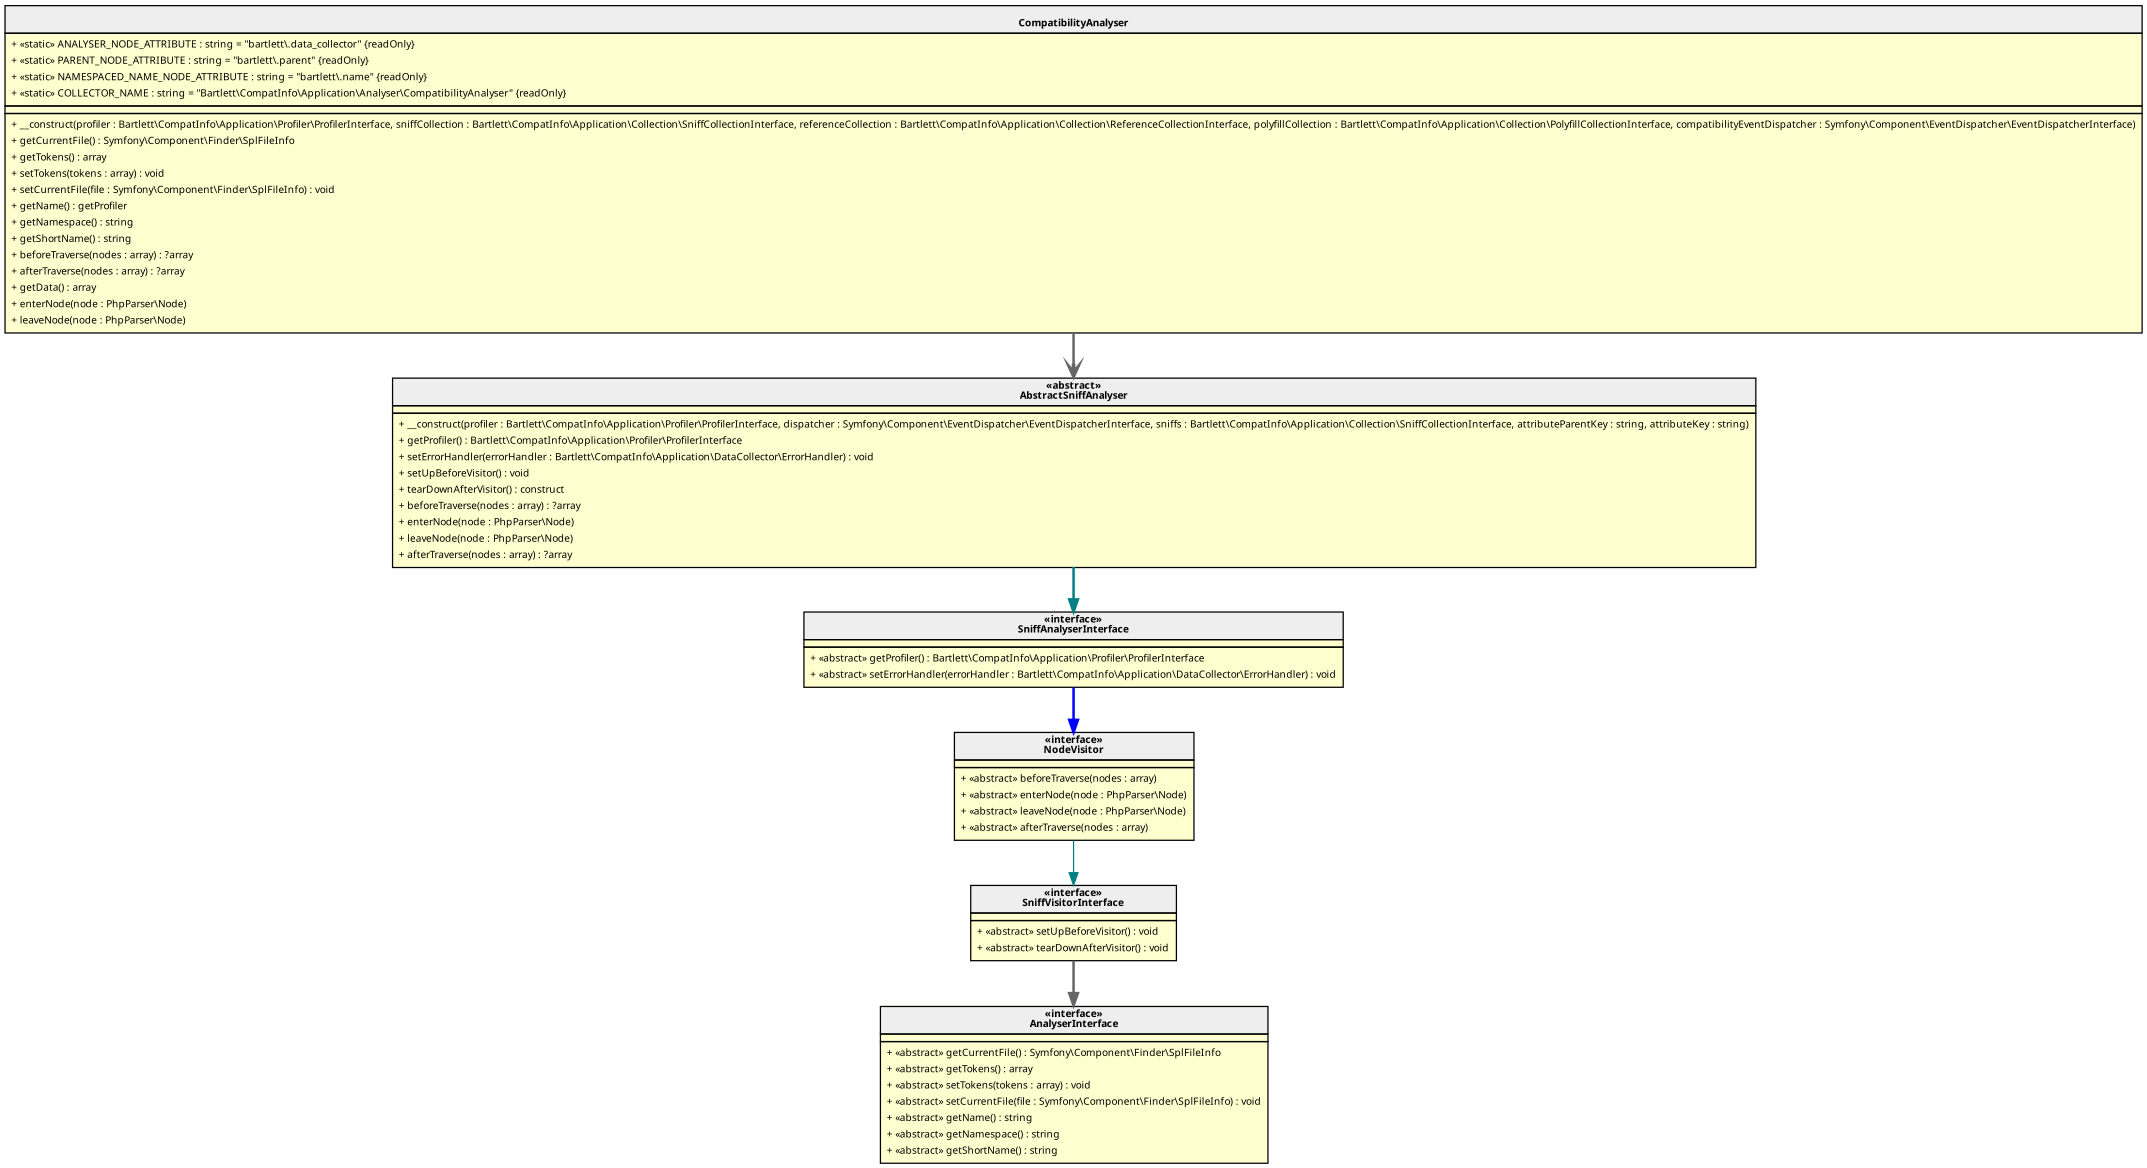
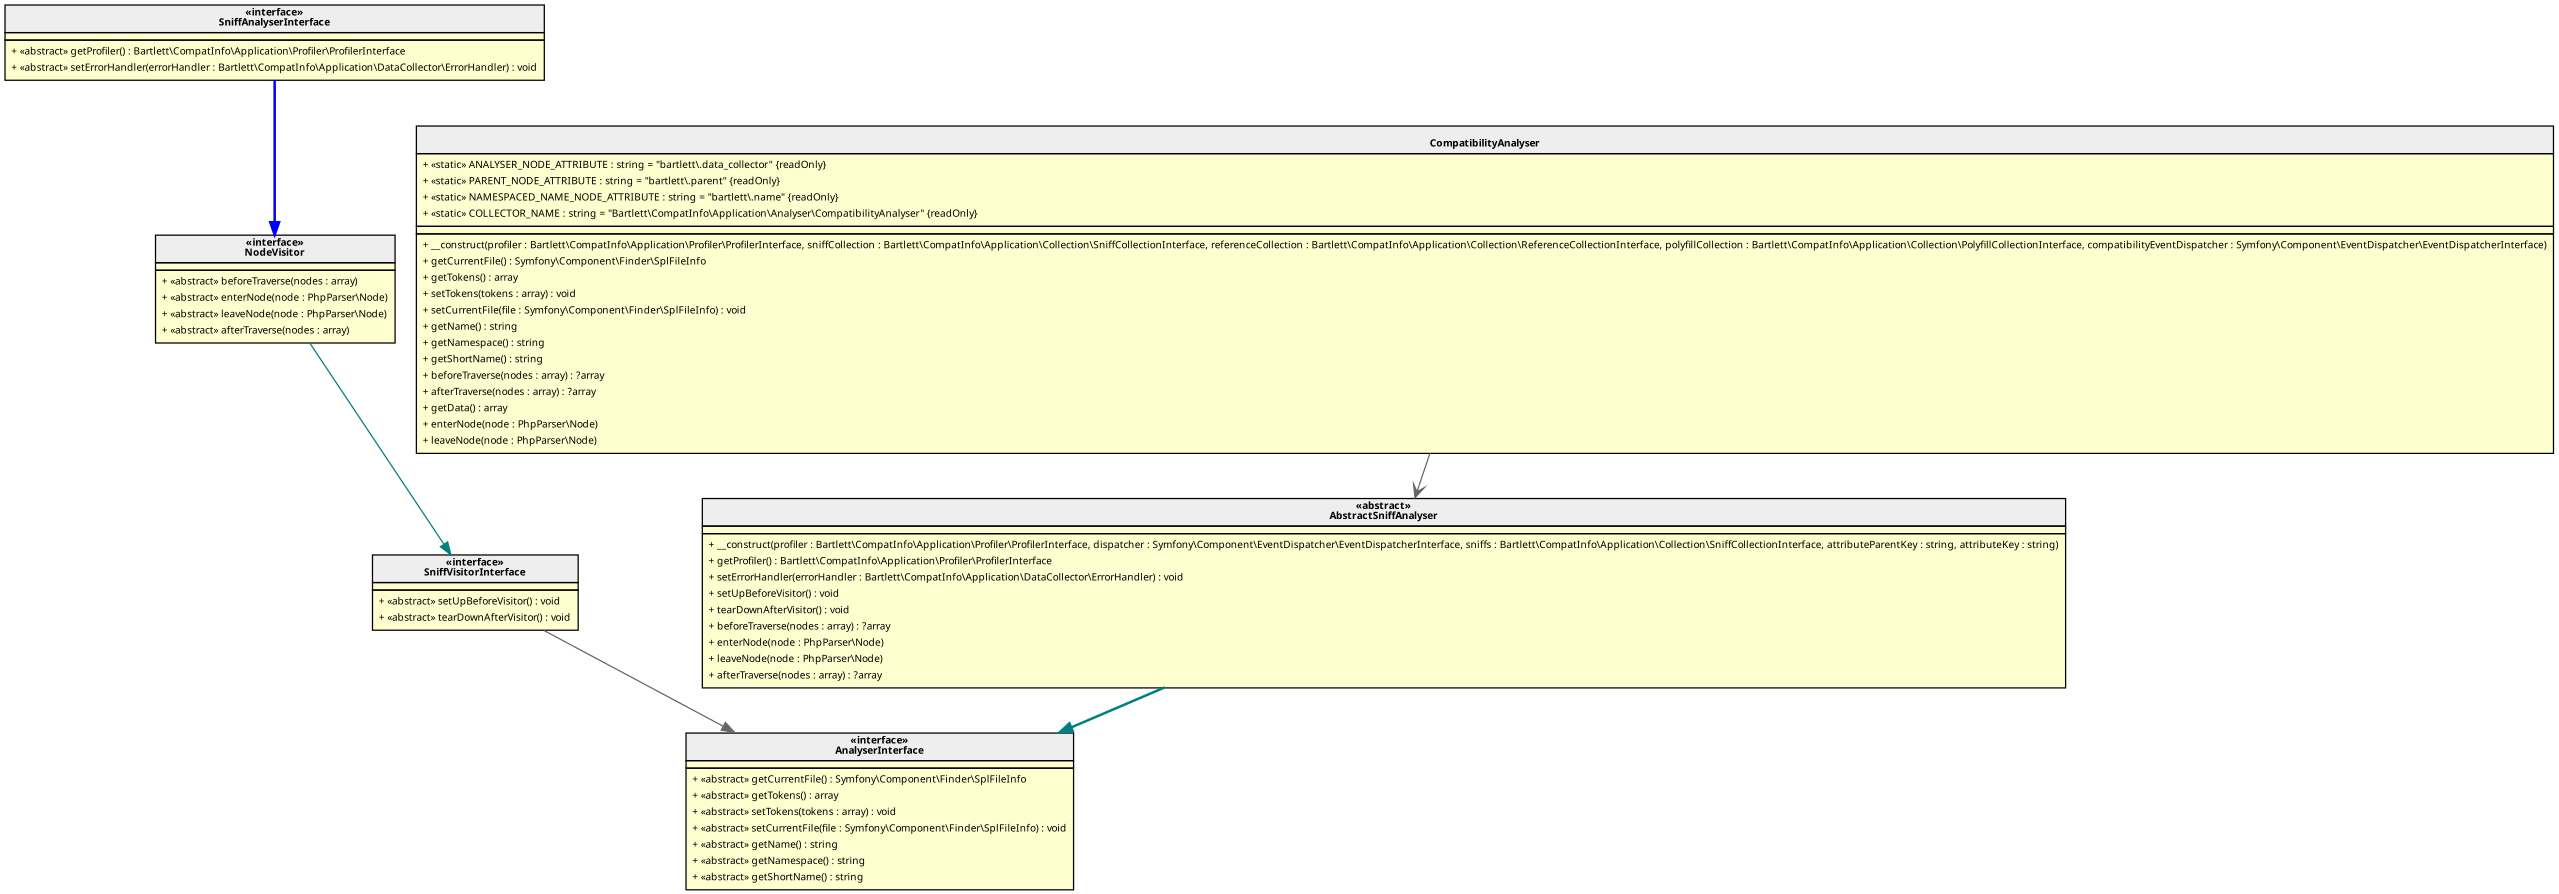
(70, 206) -> (470, 327)
(1074, 349) -> (1425, 469)
(482, 490) -> (779, 610)
(1074, 583) -> (1118, 707)
(1074, 977) -> (634, 678)
